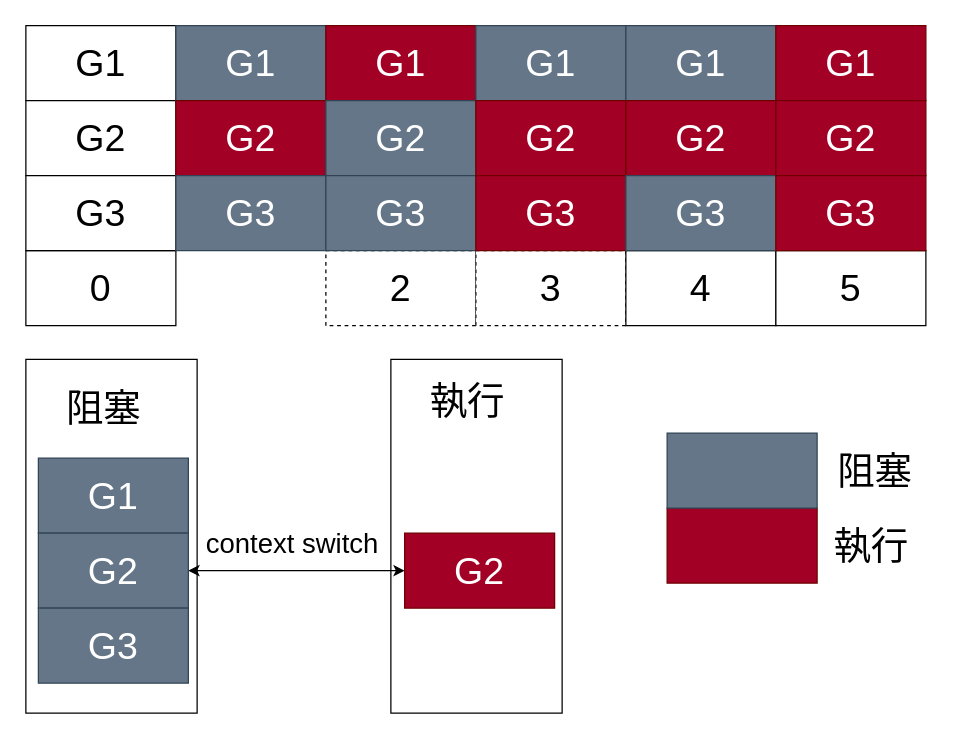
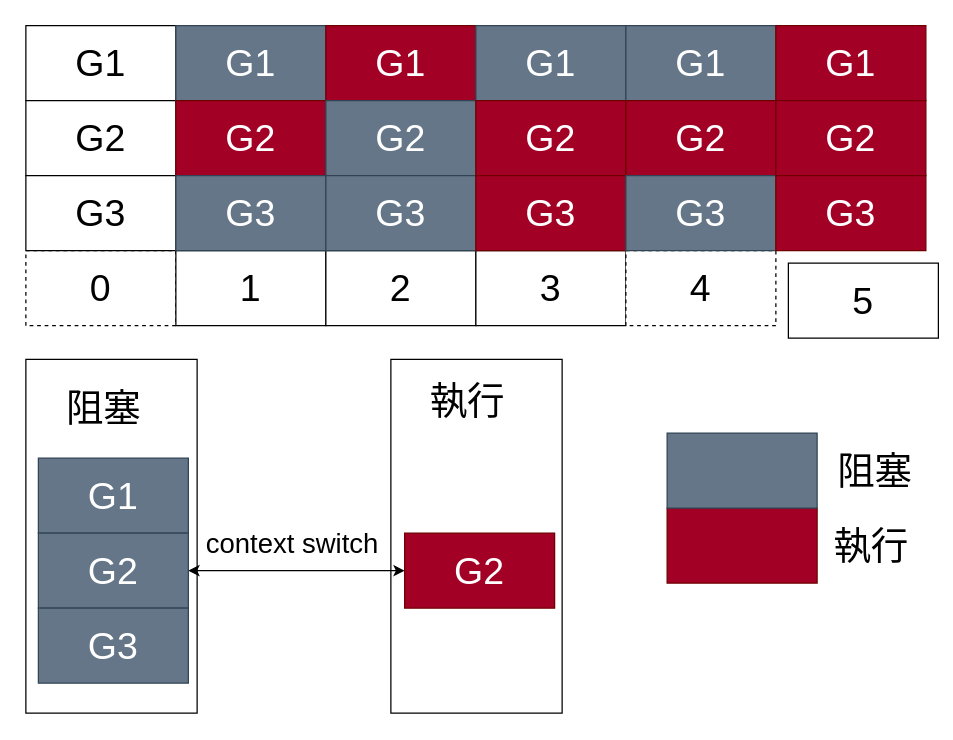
(101, 288) -> (101, 288)
none -> (251, 288)
(401, 288) -> (401, 288)
(551, 288) -> (551, 288)
(701, 288) -> (701, 288)
(851, 288) -> (863, 301)
